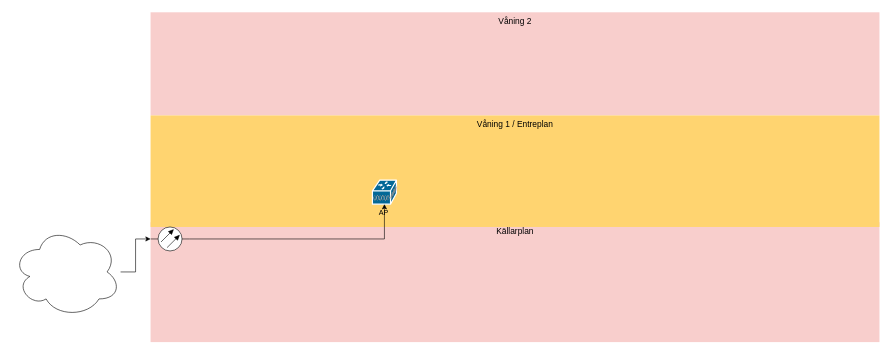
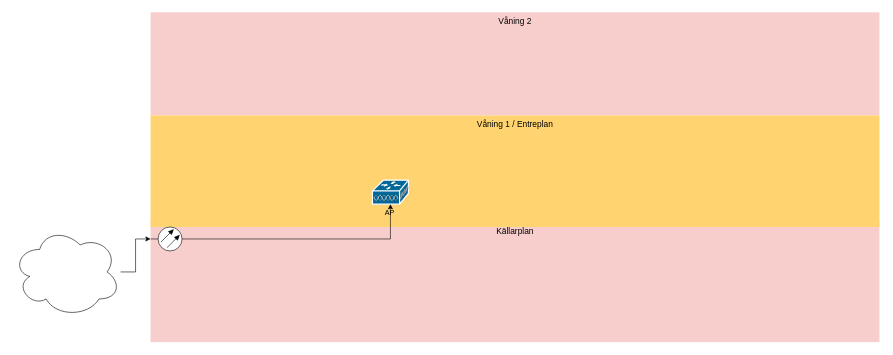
(384, 192) -> (390, 192)
